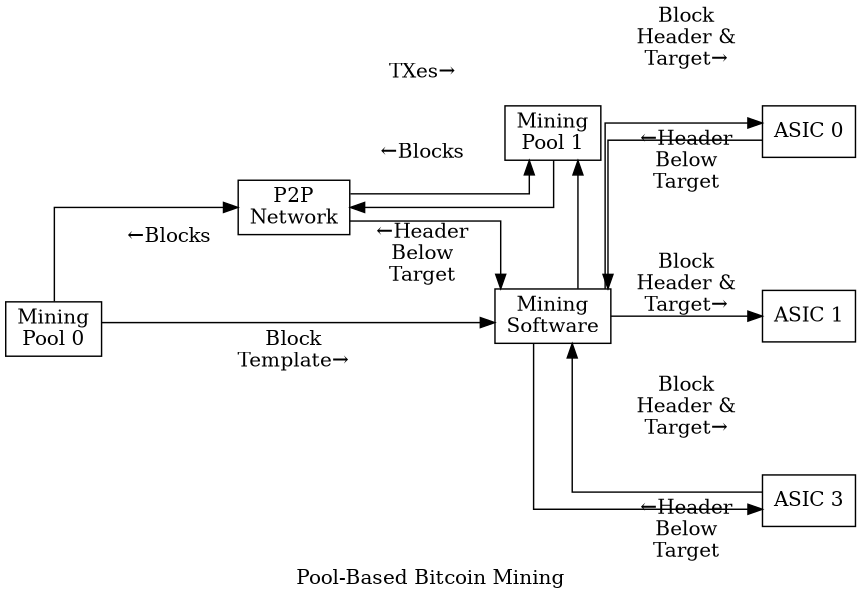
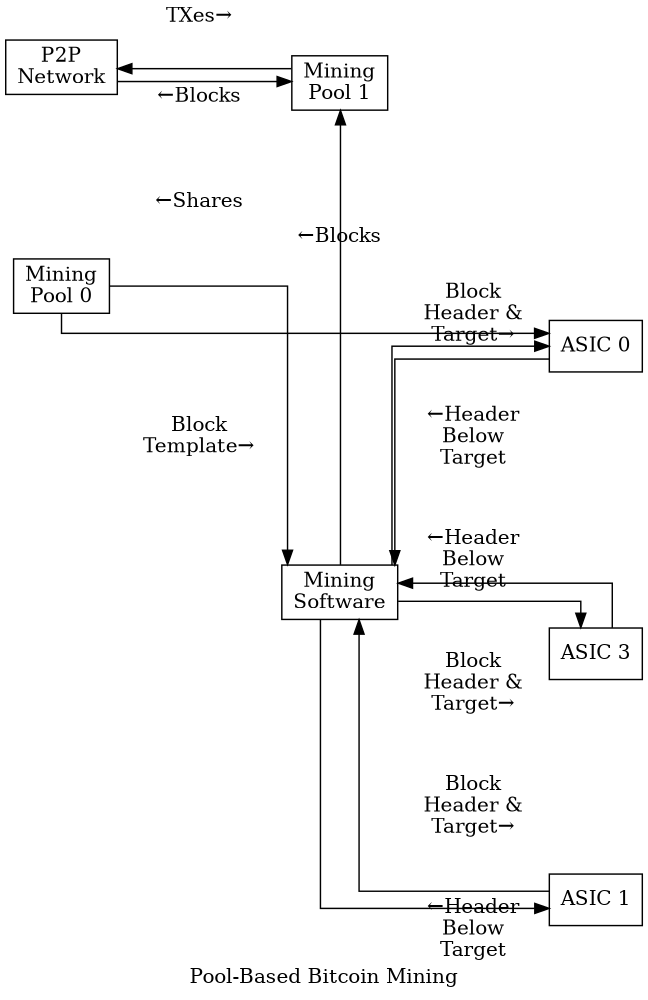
(92, 207) -> (276, 333)
(452, 221) -> (359, 858)
